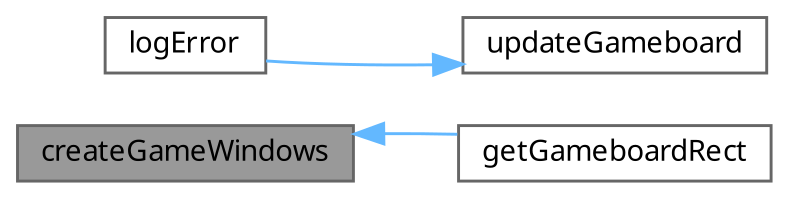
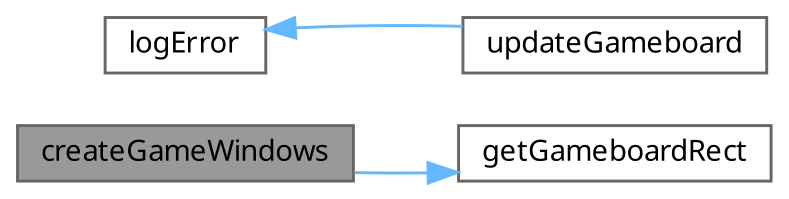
(350, 64) -> (379, 26)
(421, 134) -> (391, 173)
